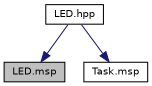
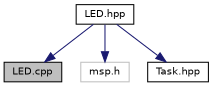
(34, 72) -> (33, 72)
none -> (105, 72)
(116, 72) -> (178, 72)
